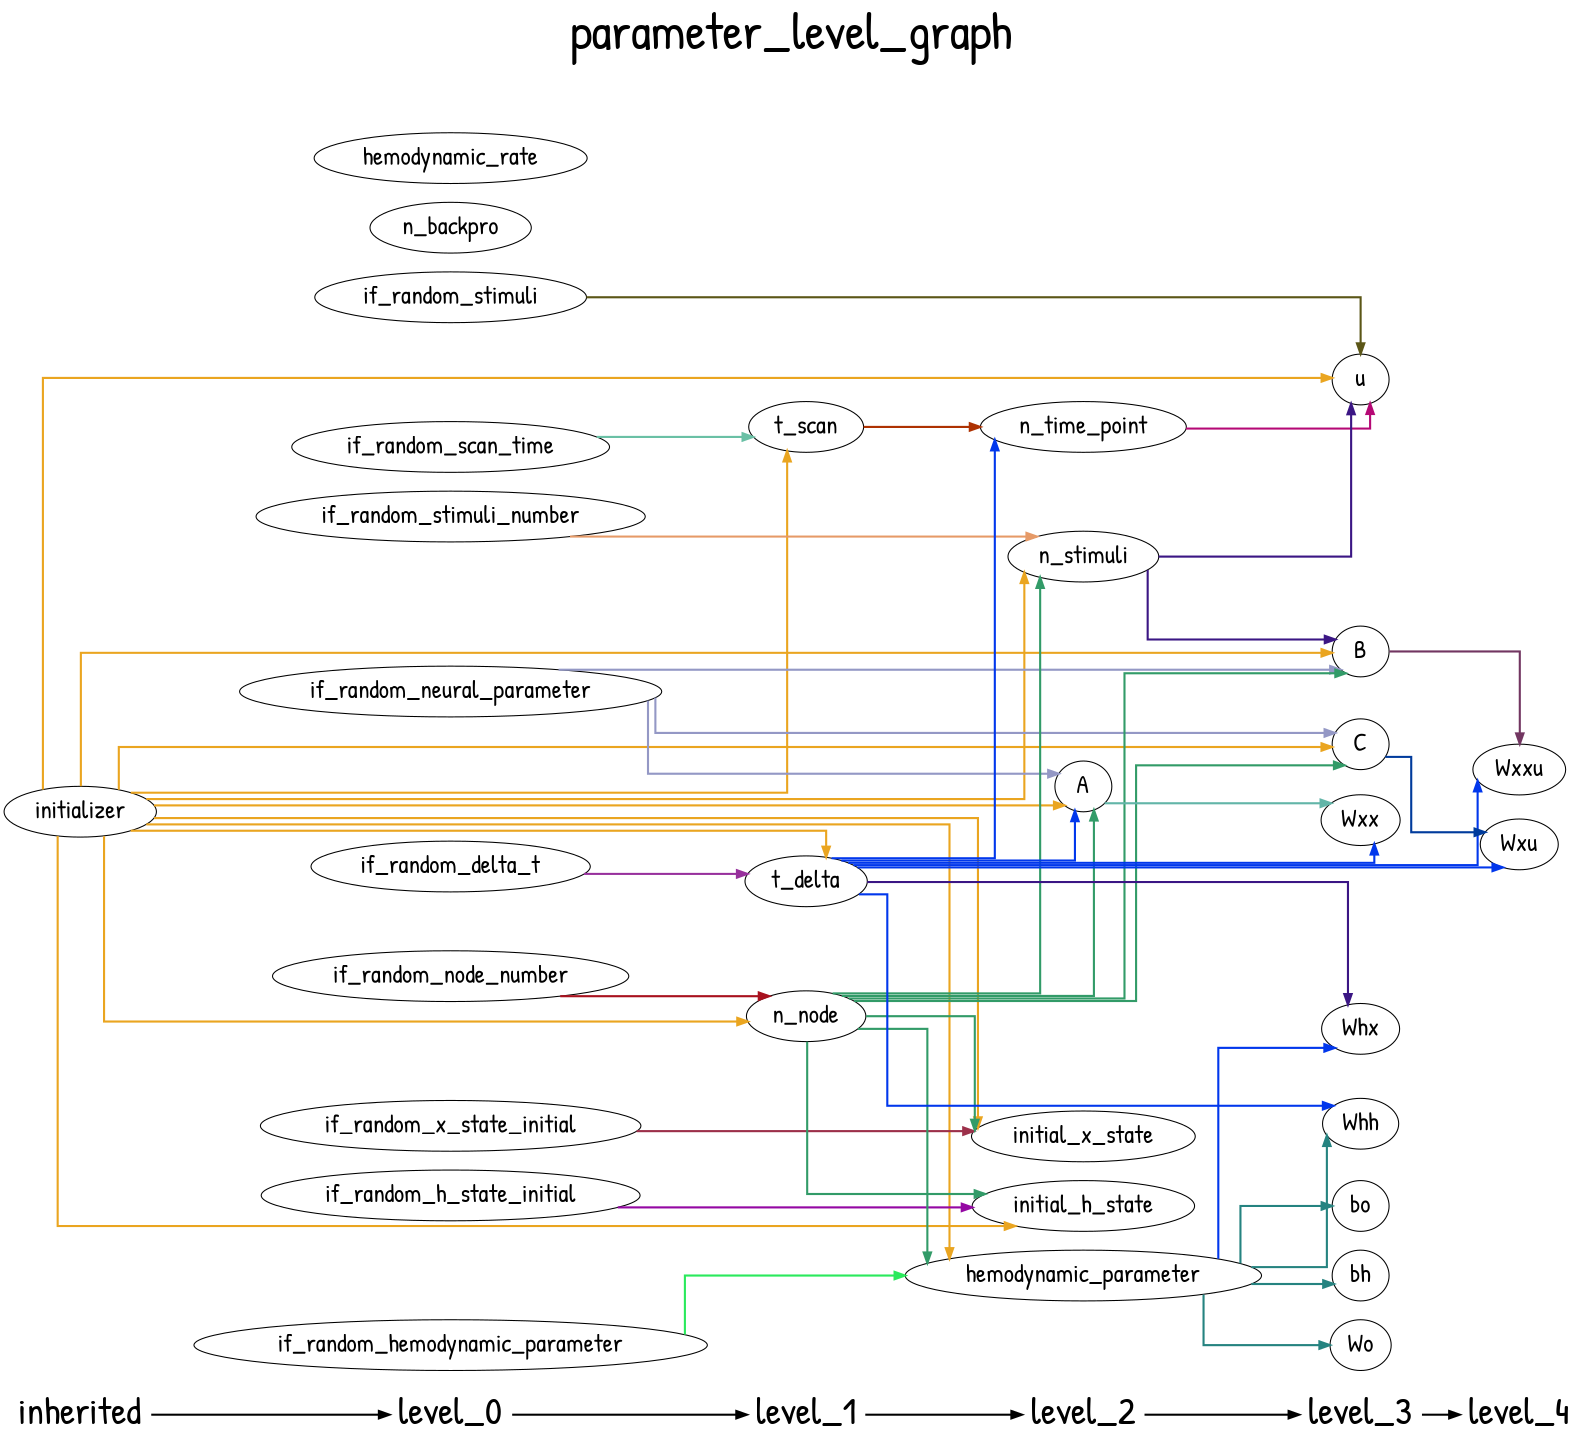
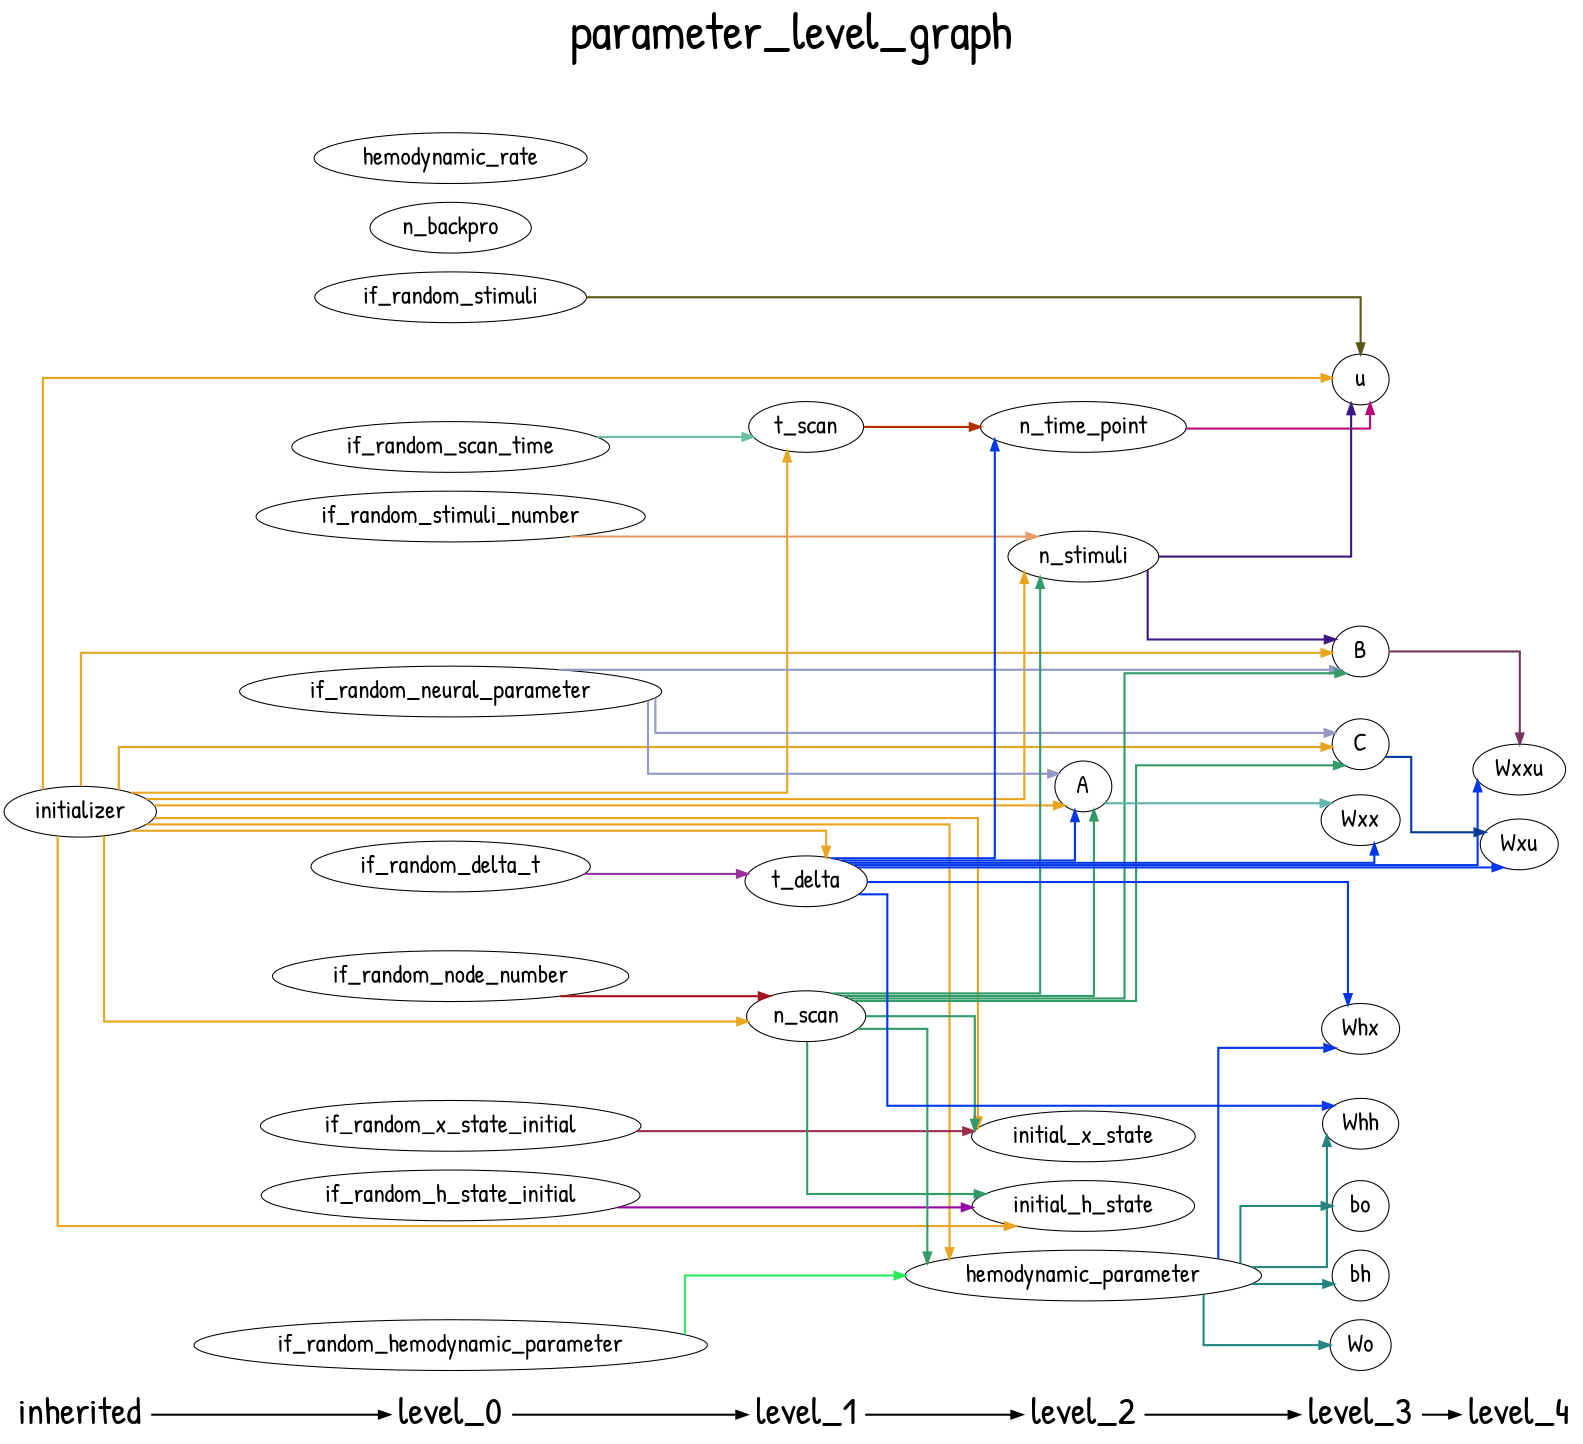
(1164, 882) -> (1164, 882)
(806, 1016) -> (806, 1016)
